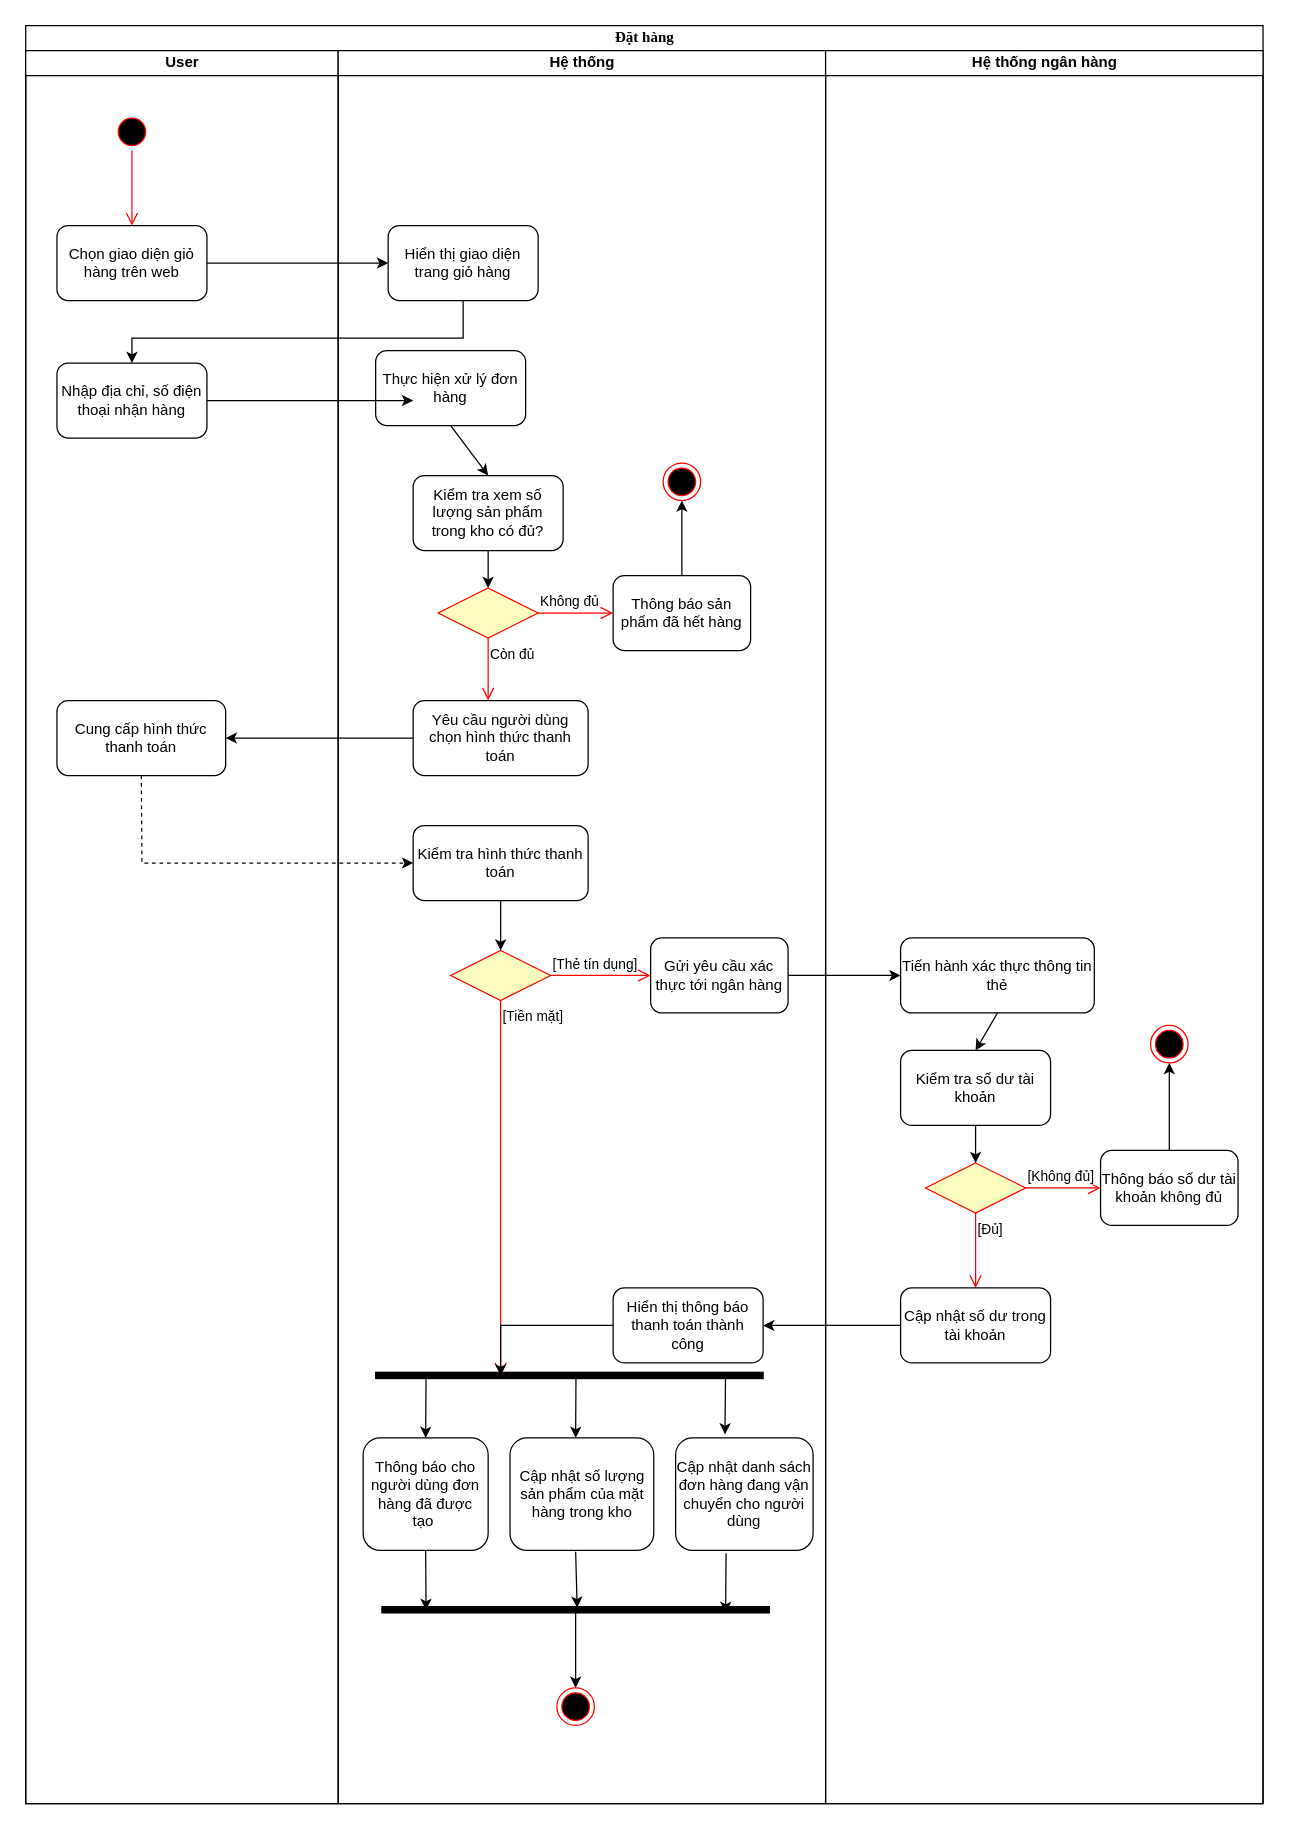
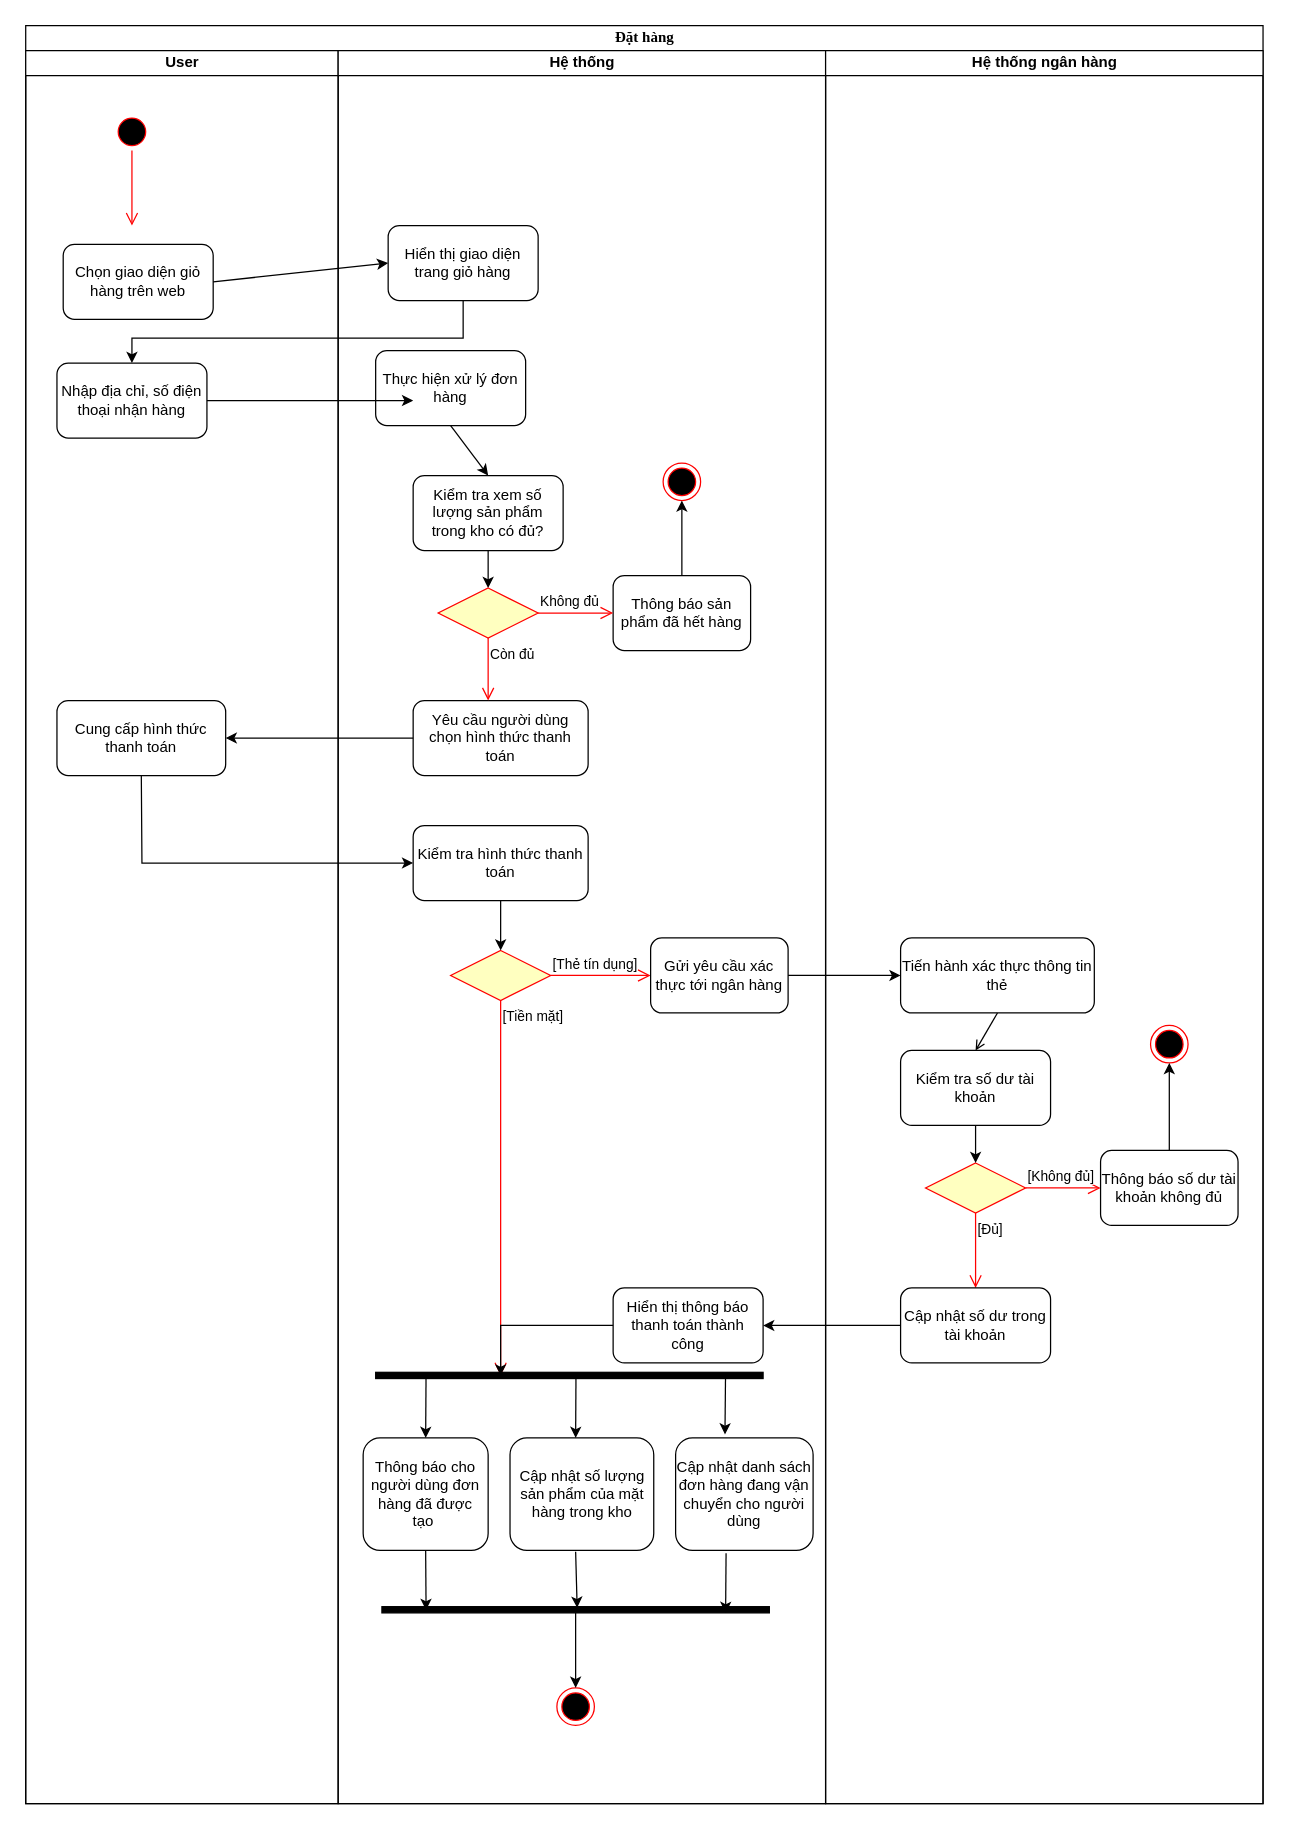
(132, 263) -> (138, 282)
(230, 863) -> (230, 863)
(981, 1042) -> (980, 1044)
